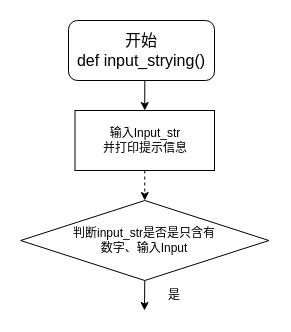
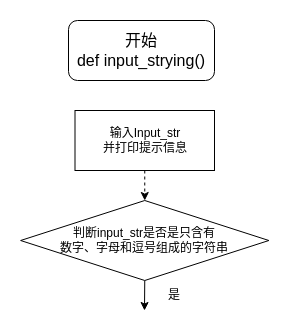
(145, 91) -> none
(145, 241) -> (145, 241)
